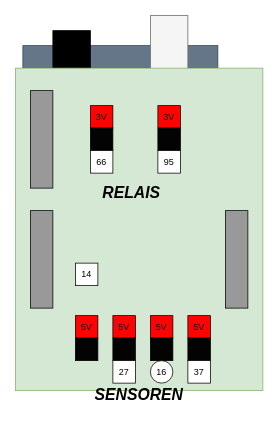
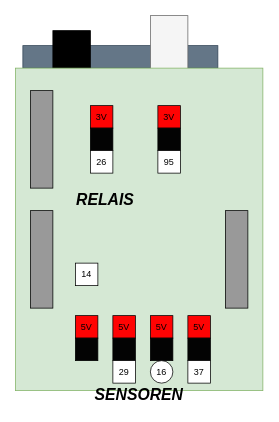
(102, 162) -> (102, 162)
(132, 192) -> (105, 199)
(124, 372) -> (124, 372)
